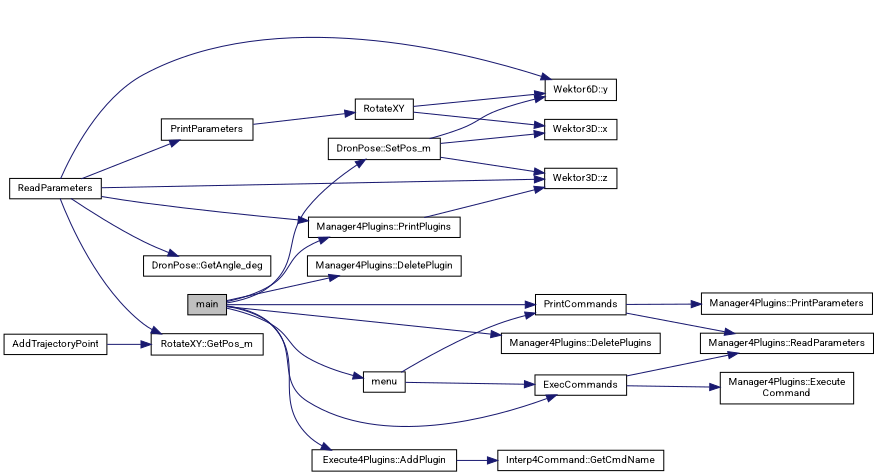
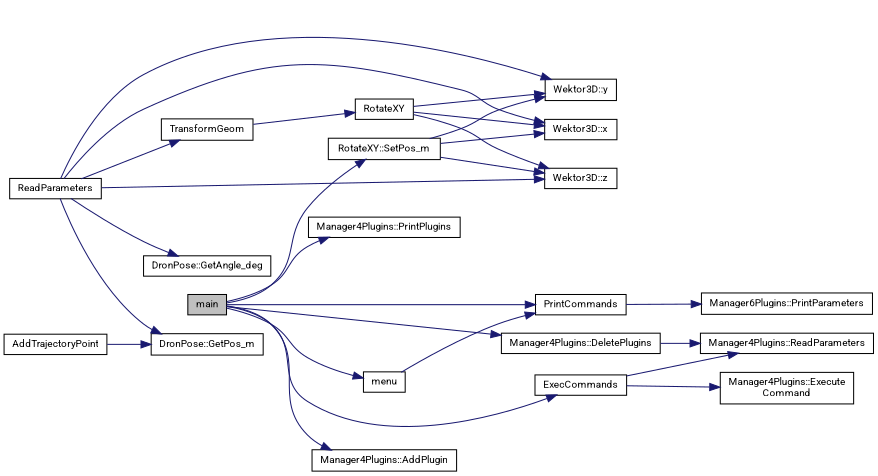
(581, 90) -> (581, 90)
(207, 130) -> (207, 130)
(384, 149) -> (384, 149)
(479, 204) -> (472, 133)
(200, 210) -> (287, 66)
(384, 266) -> none
(787, 304) -> (787, 304)
(675, 322) -> (675, 343)
(207, 344) -> (207, 344)
(465, 383) -> none
(384, 460) -> (384, 460)
(581, 460) -> none
